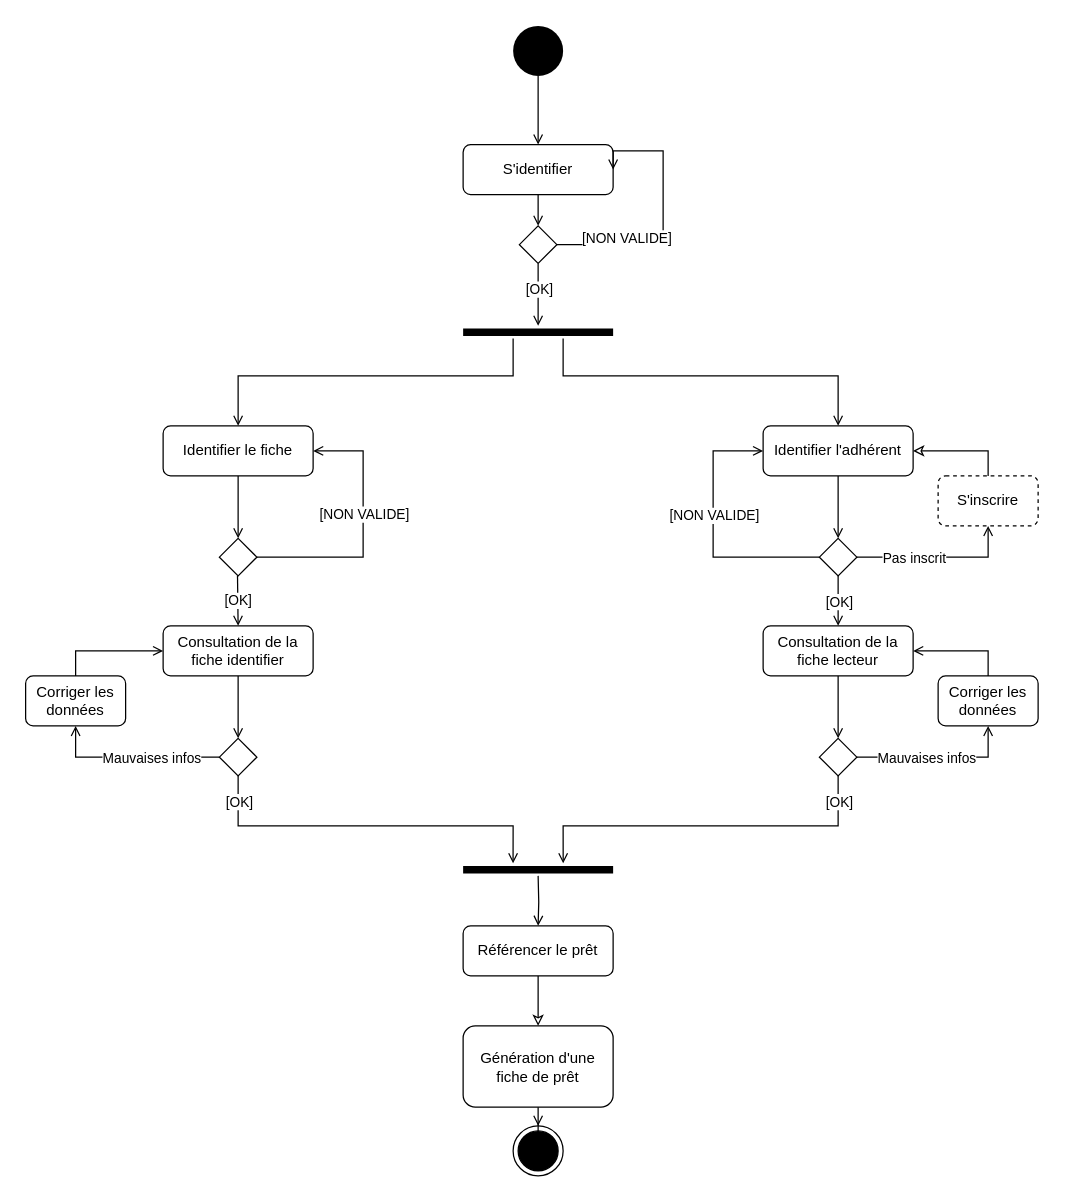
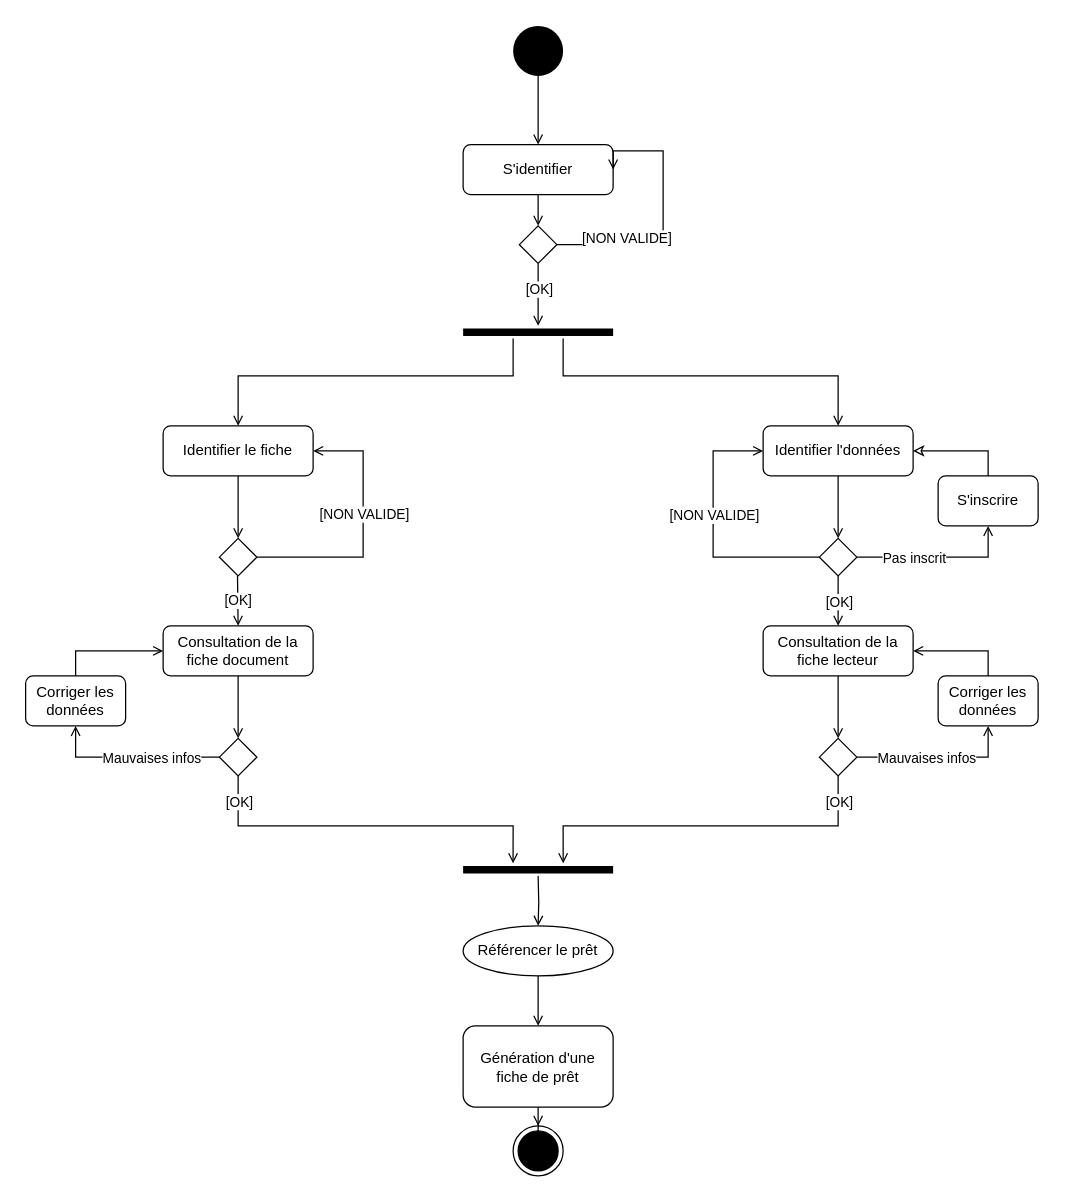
(838, 451) -> (838, 451)
(988, 501) -> (988, 501)
(238, 651) -> (238, 651)
(538, 951) -> (538, 951)
(538, 1016) -> (538, 1018)
